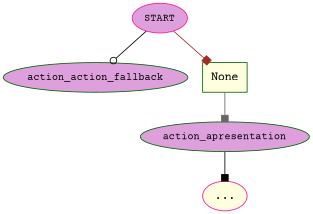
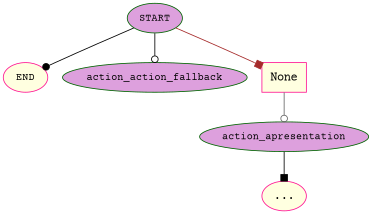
(160, 18) -> (155, 18)
none -> (26, 77)
(225, 77) -> (284, 77)
(225, 103) -> (284, 104)
